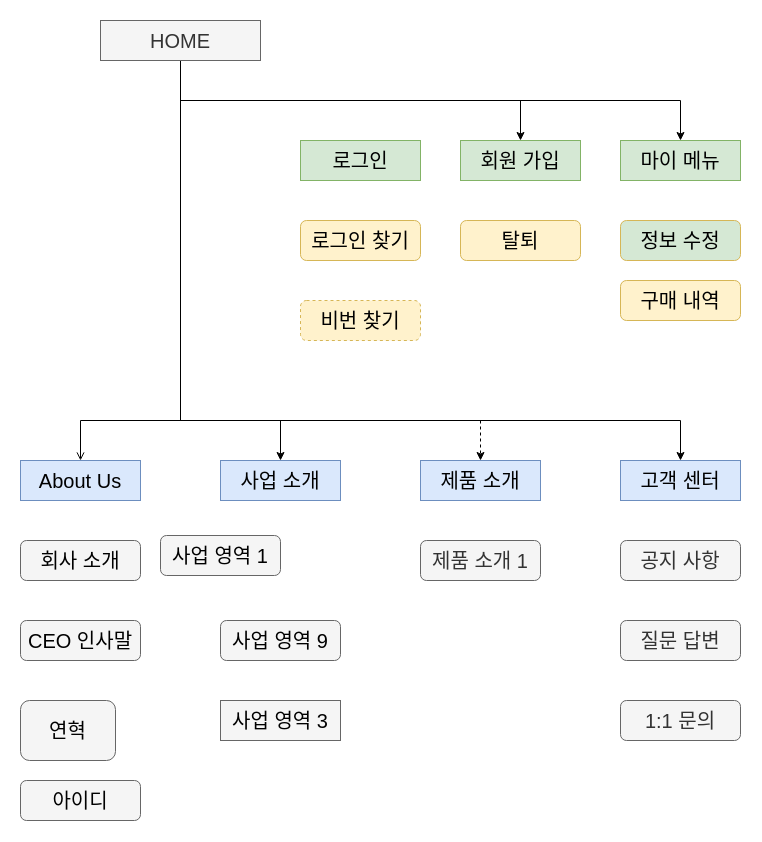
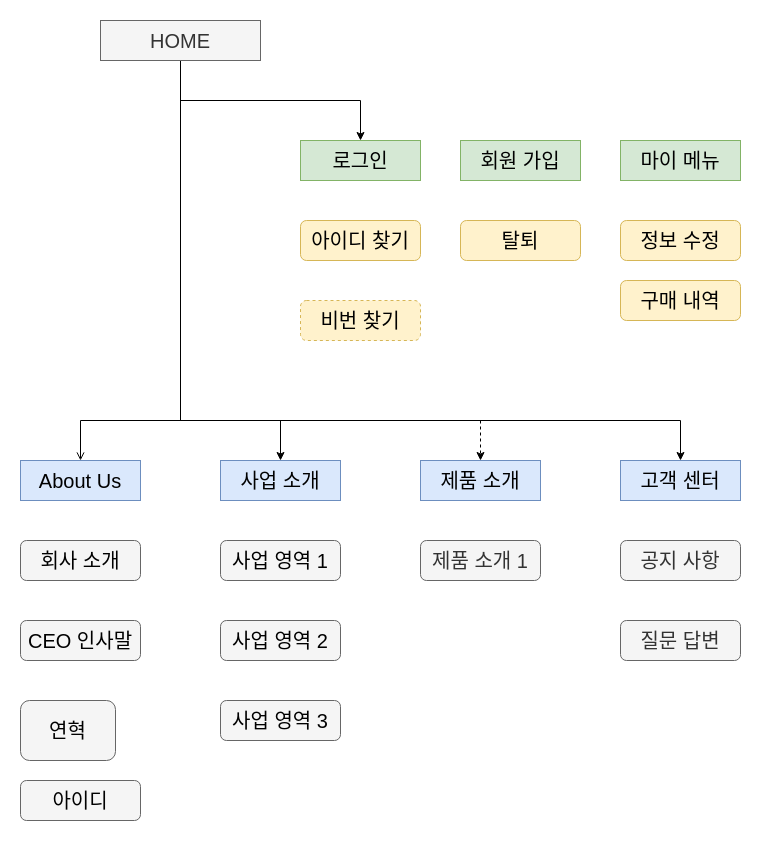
(618, 101) -> none
none -> (361, 118)
(521, 118) -> none
(361, 241) -> (361, 241)
(681, 241) -> (681, 241)
(221, 556) -> (281, 561)
(281, 641) -> (281, 641)
(281, 721) -> (281, 721)
(681, 721) -> none
